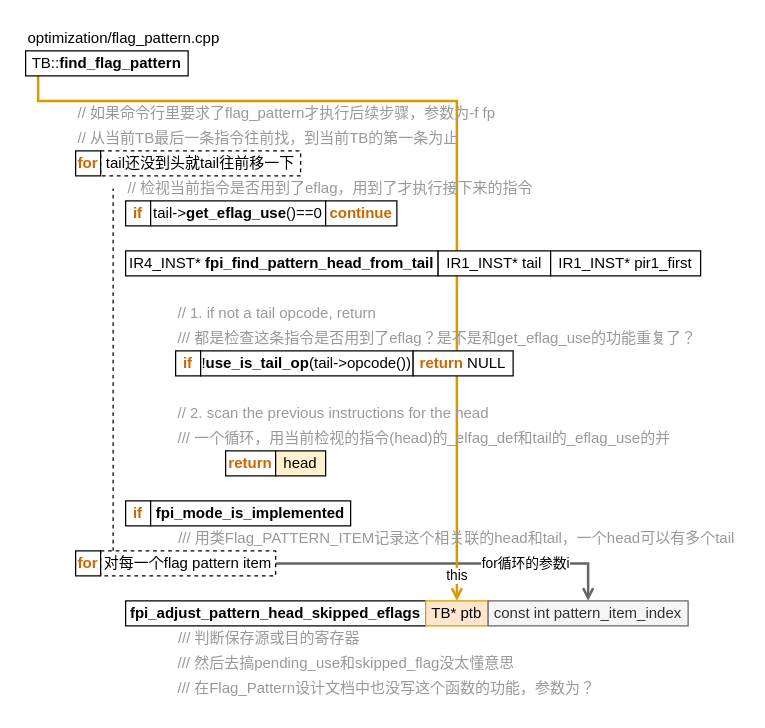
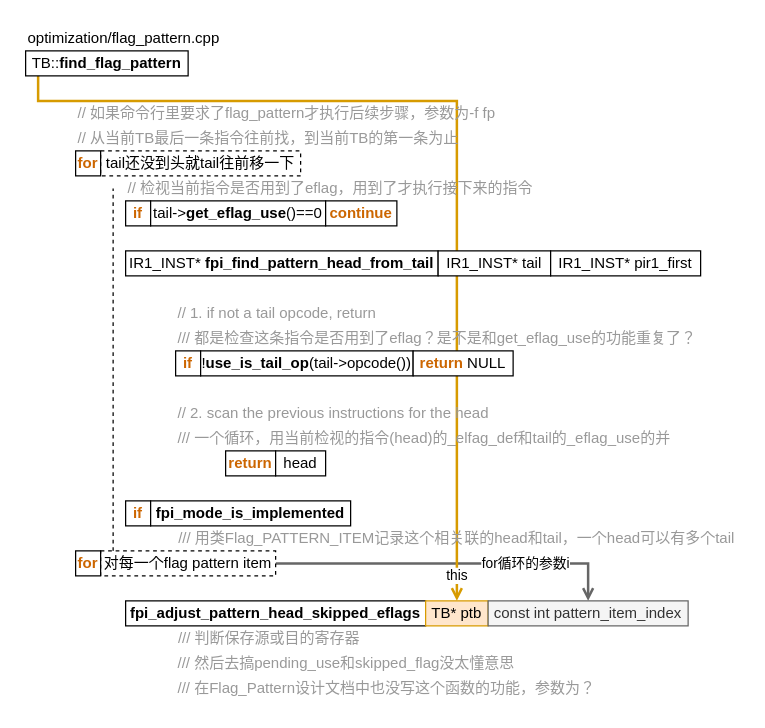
(282, 263) -> (282, 263)
(301, 463) -> (301, 463)
